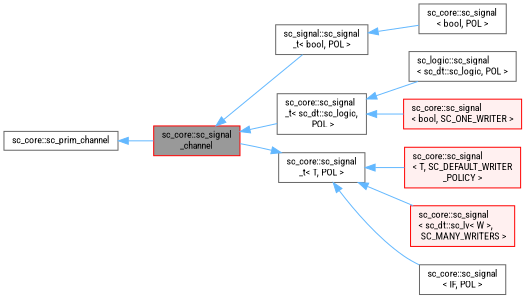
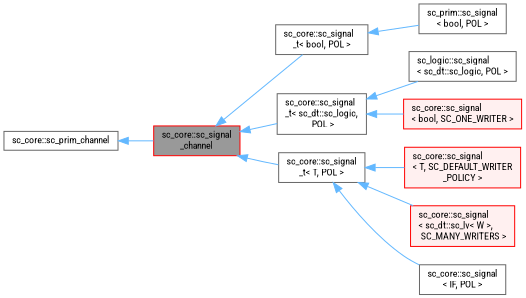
(463, 19) -> (463, 19)
(322, 40) -> (322, 40)
(256, 147) -> (263, 162)
